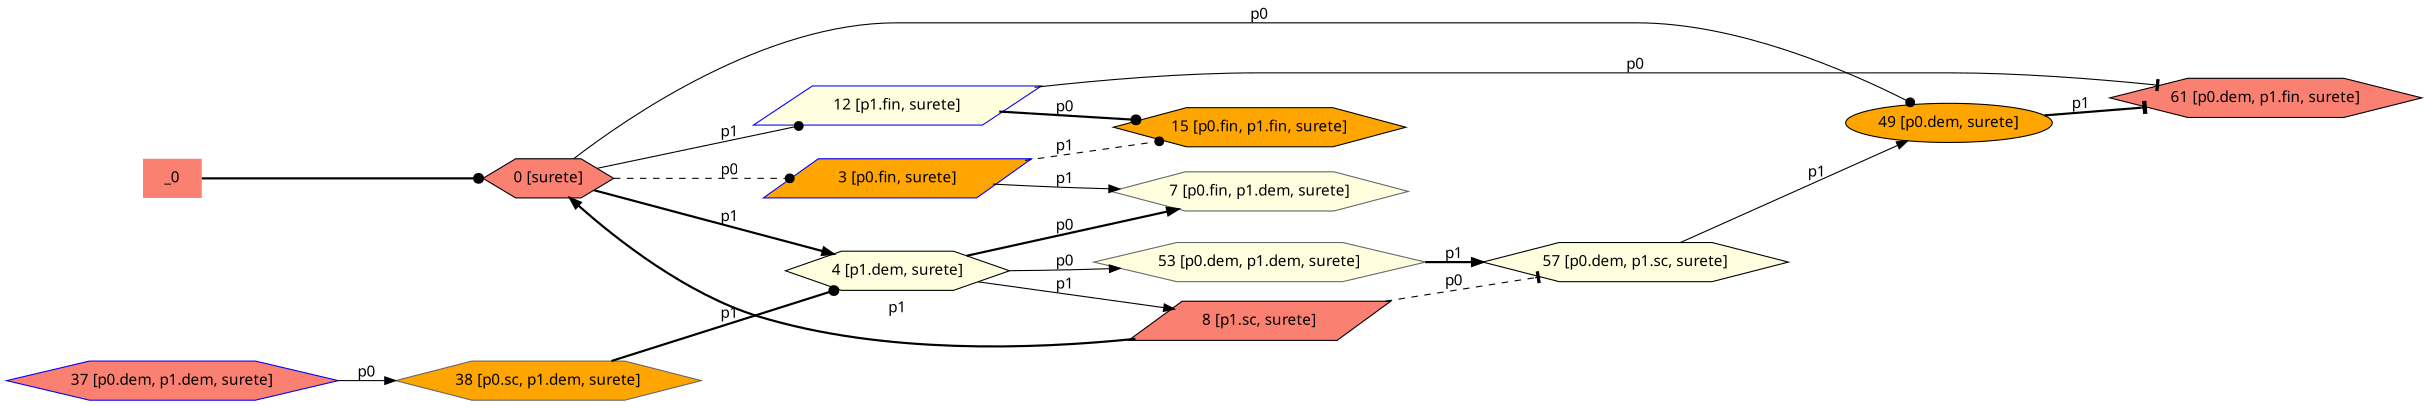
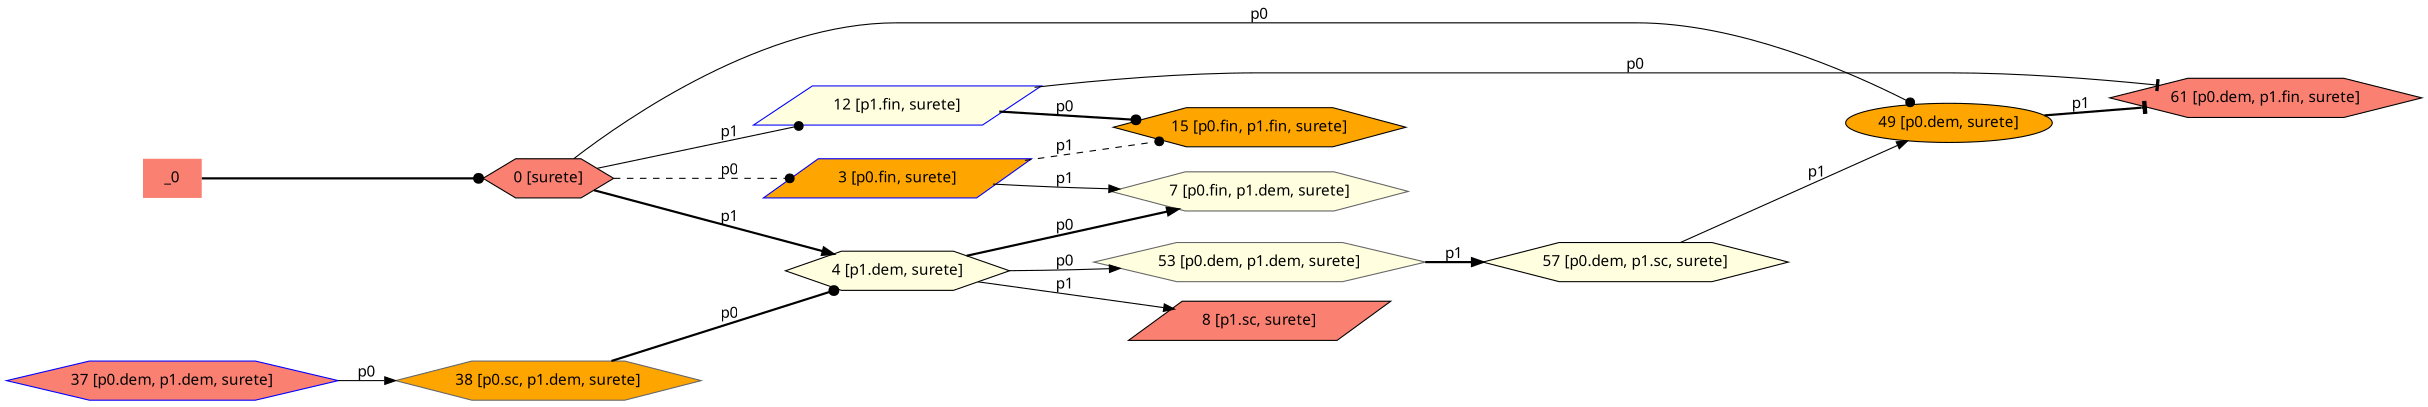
(1460, 289) -> none
(730, 314) -> (730, 314)
(840, 335) -> none
